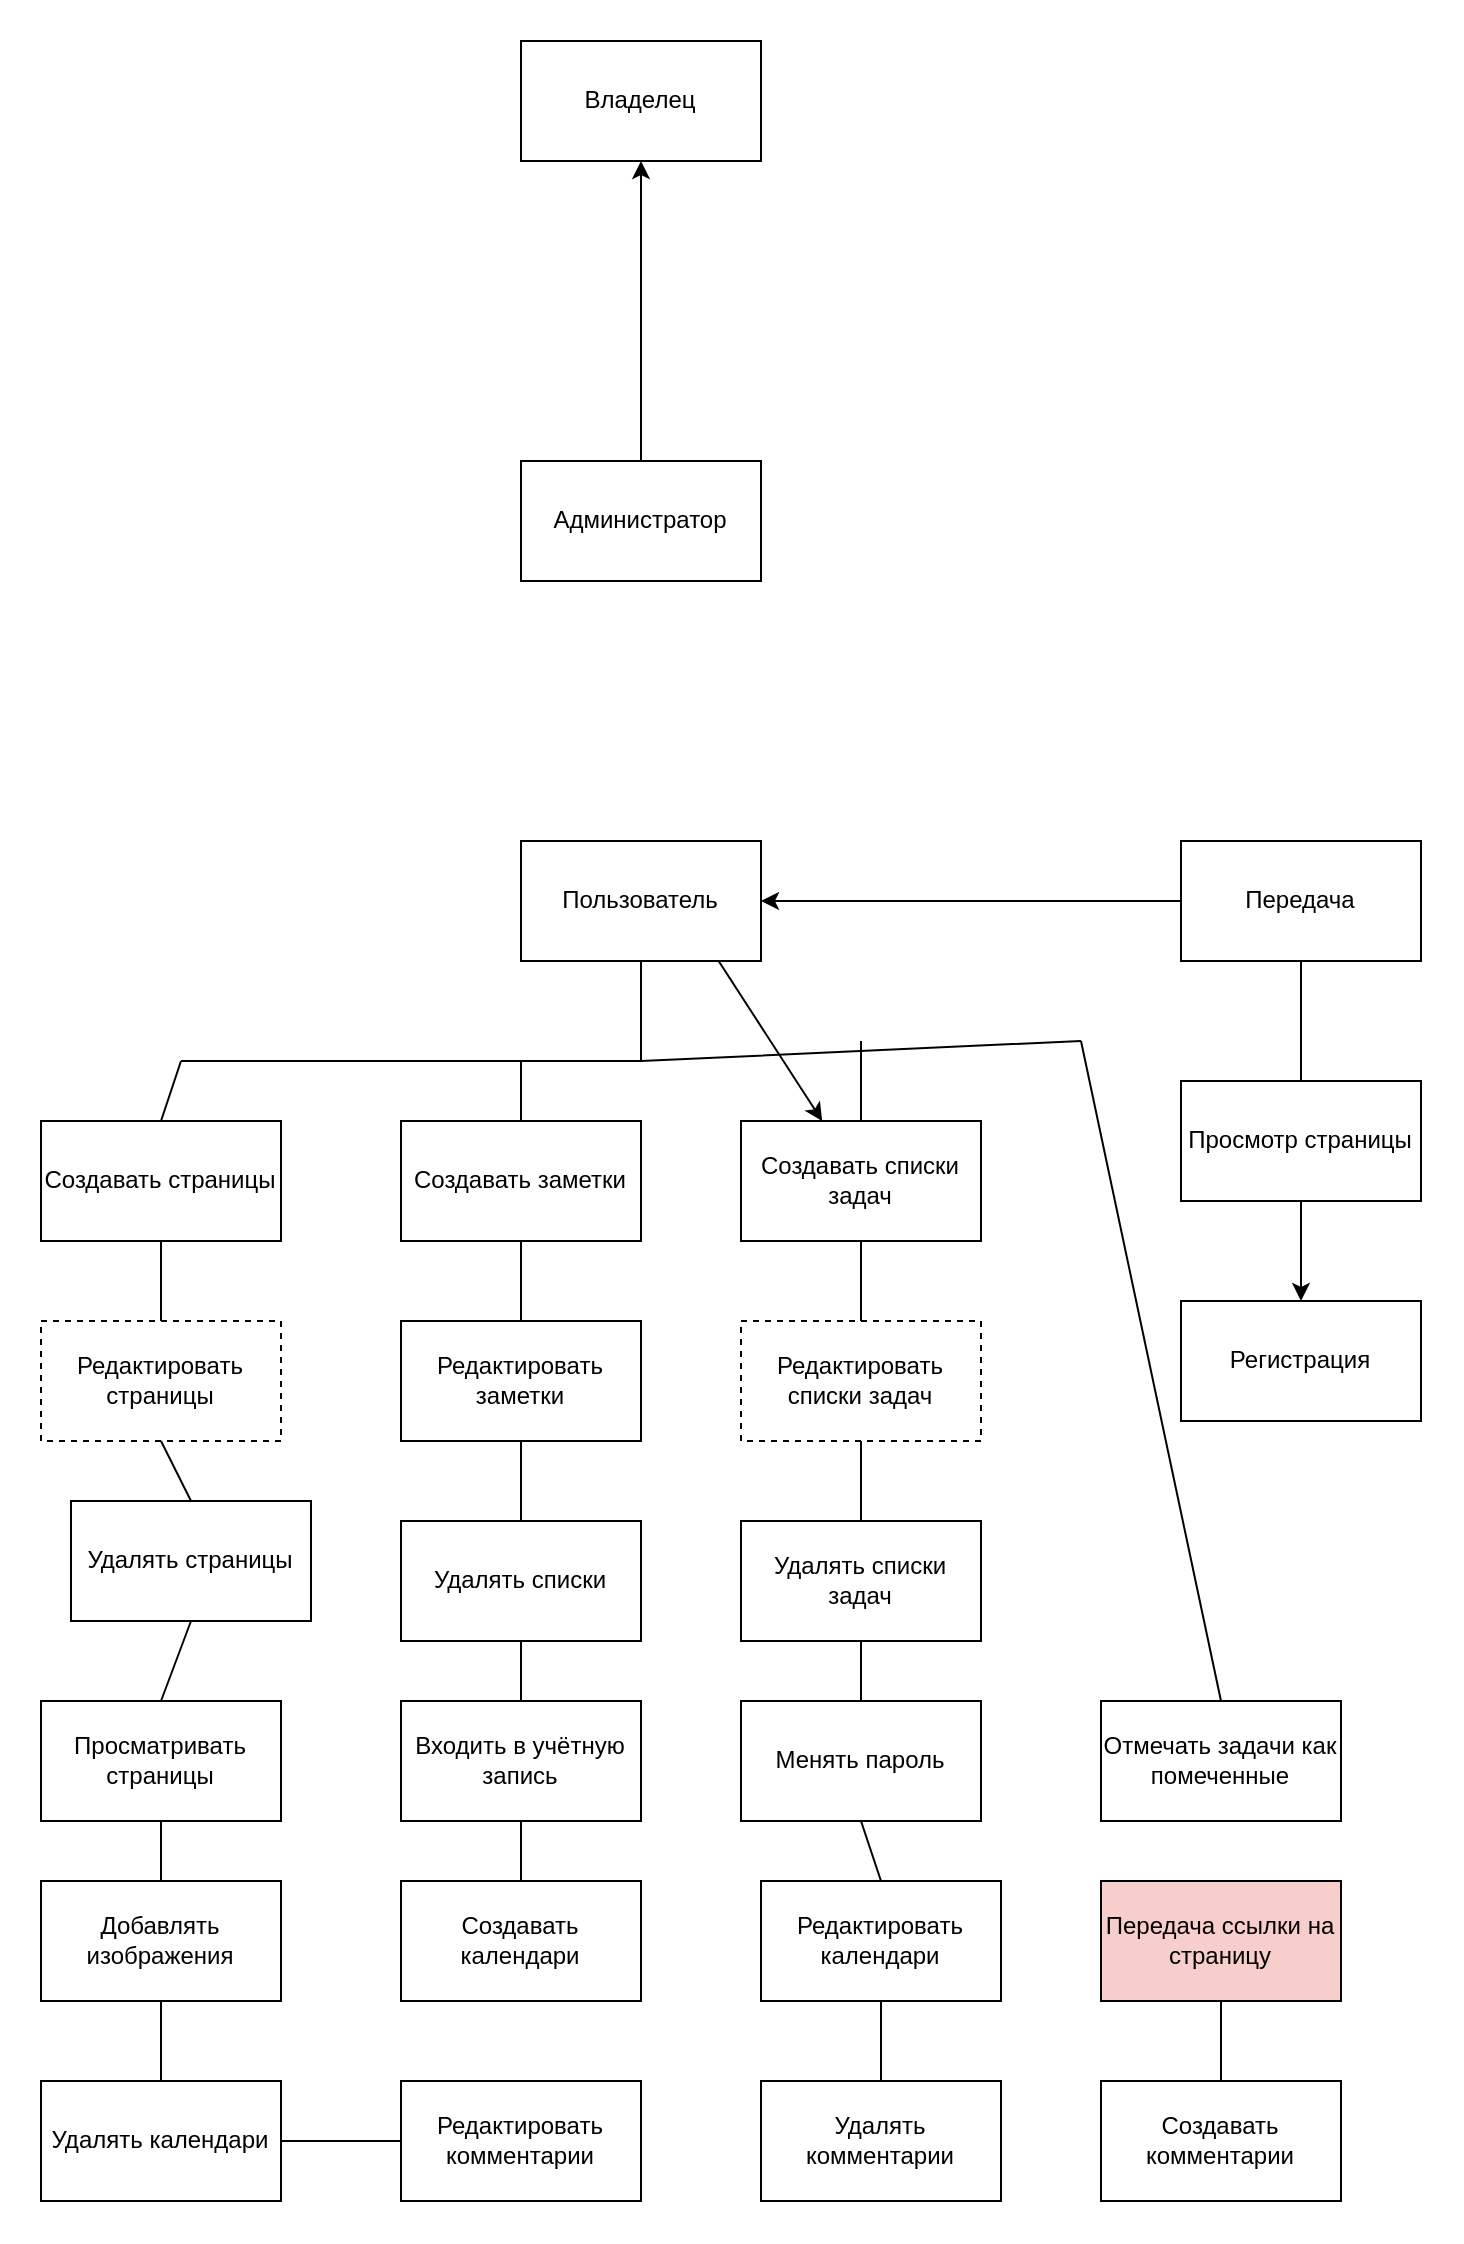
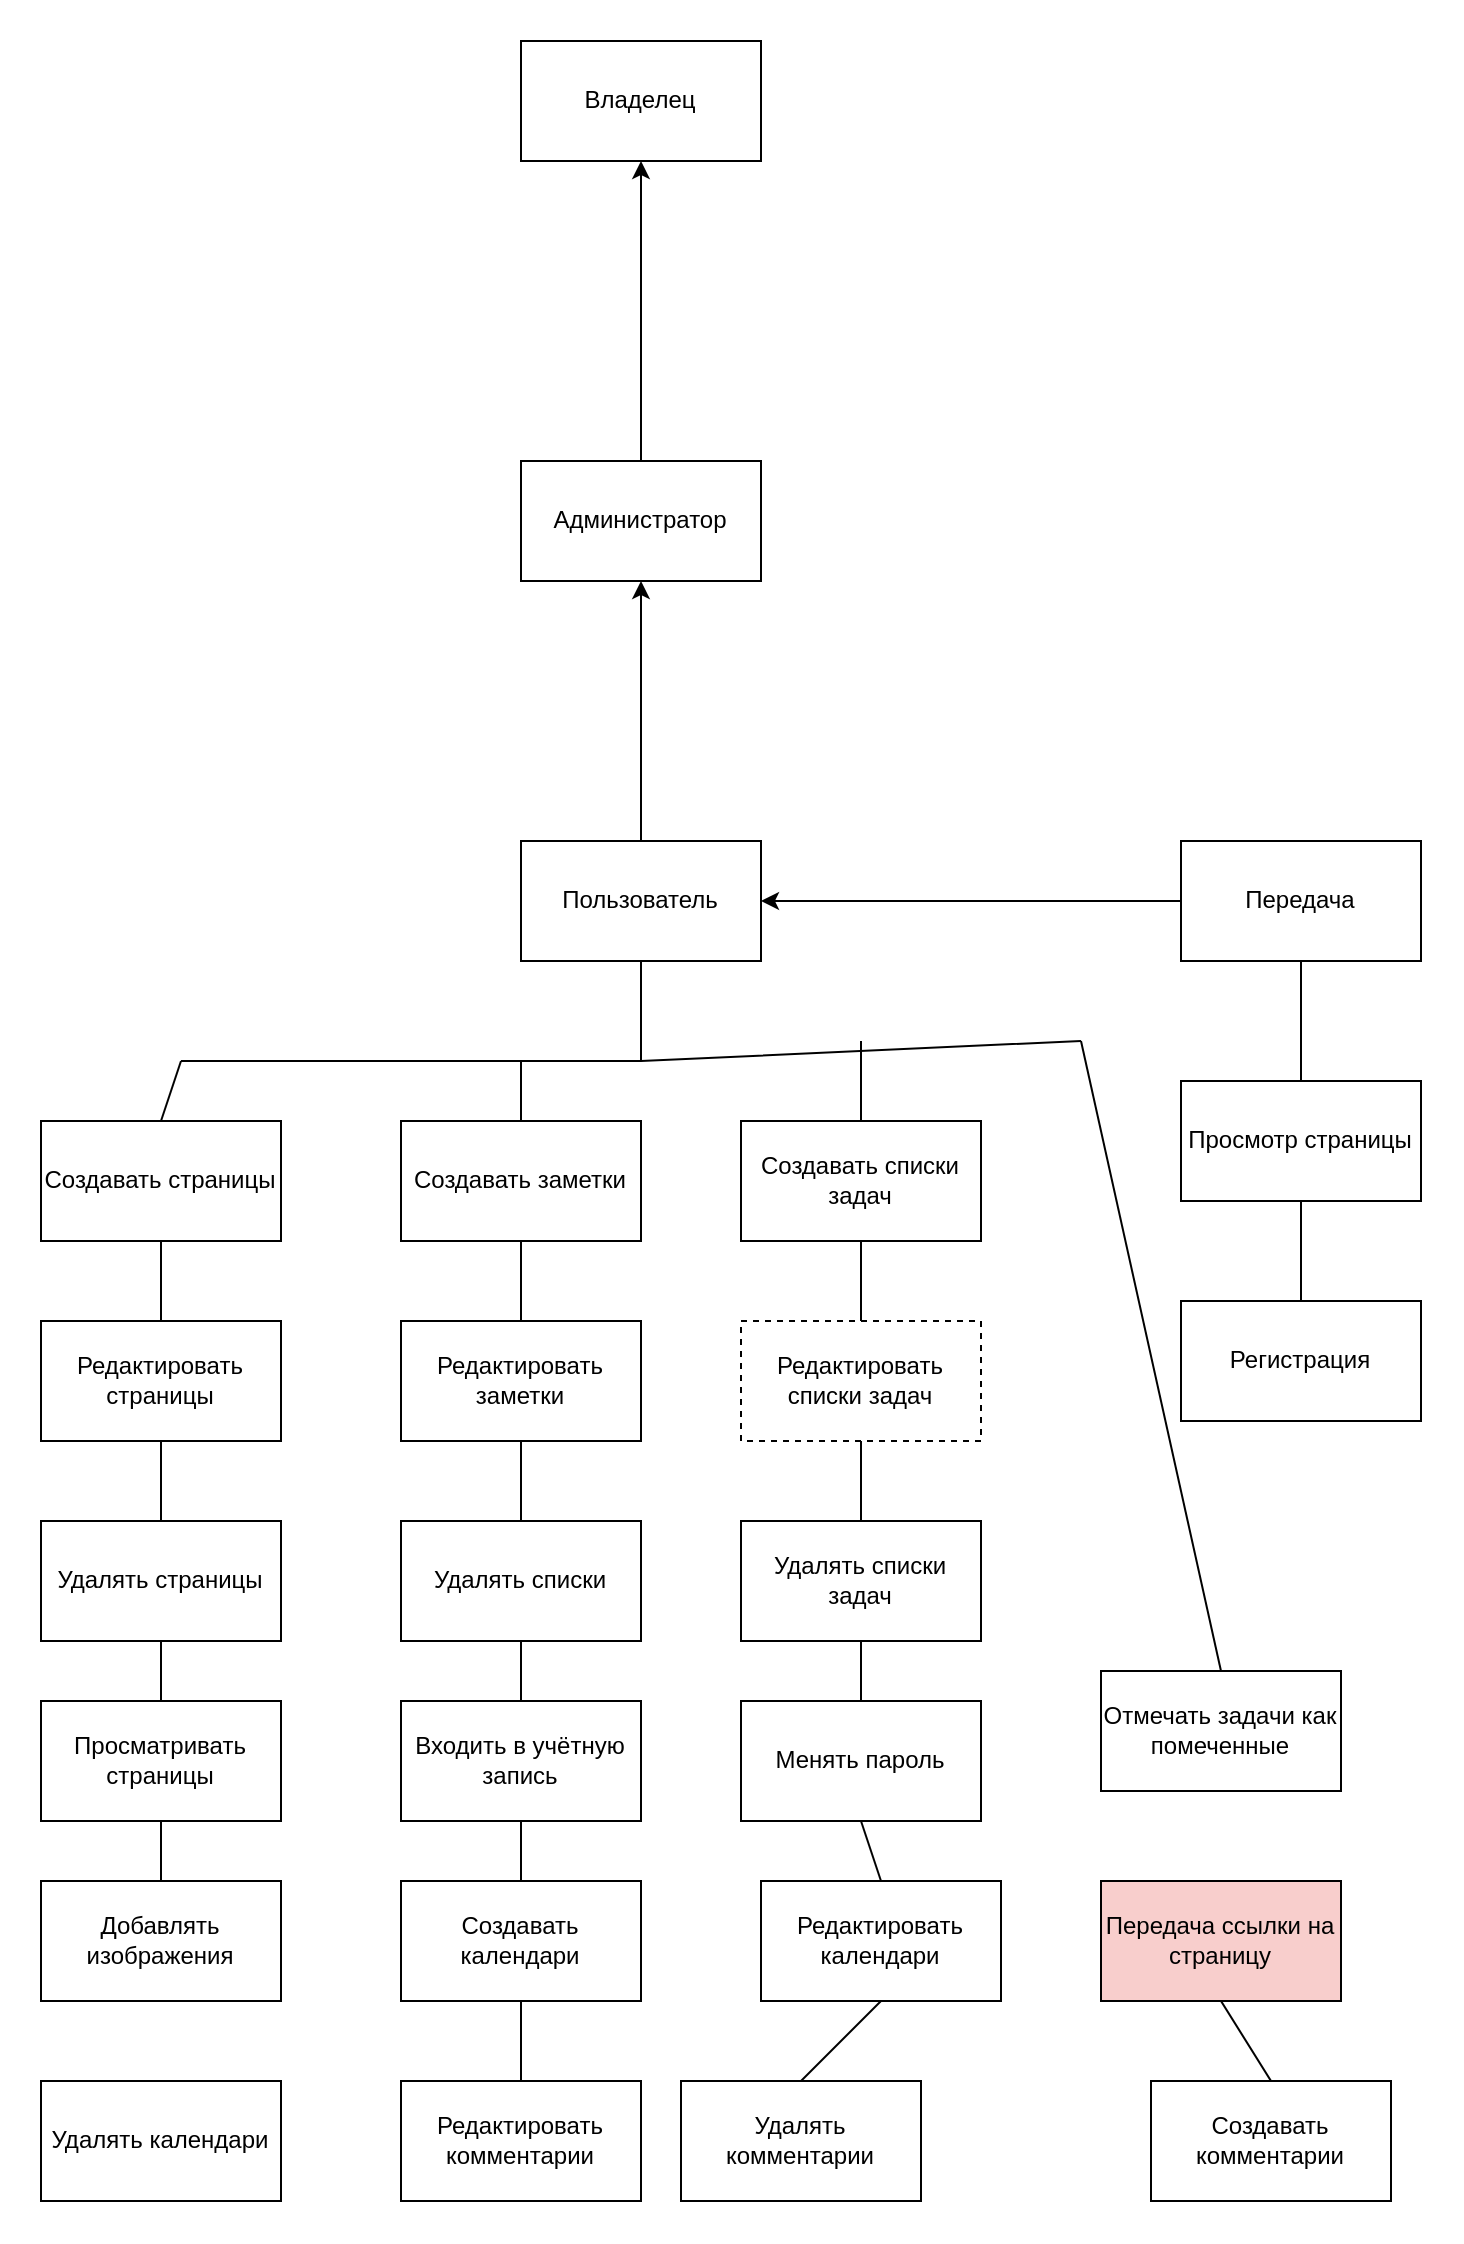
(766, 1035) -> (641, 718)
(1301, 1286) -> (1301, 1291)
(161, 1381) -> (161, 1381)
(191, 1561) -> (161, 1581)
(1221, 1761) -> (1221, 1731)
(161, 2041) -> none
(341, 2141) -> (521, 2041)
(881, 2141) -> (801, 2141)
(1221, 2141) -> (1271, 2141)
